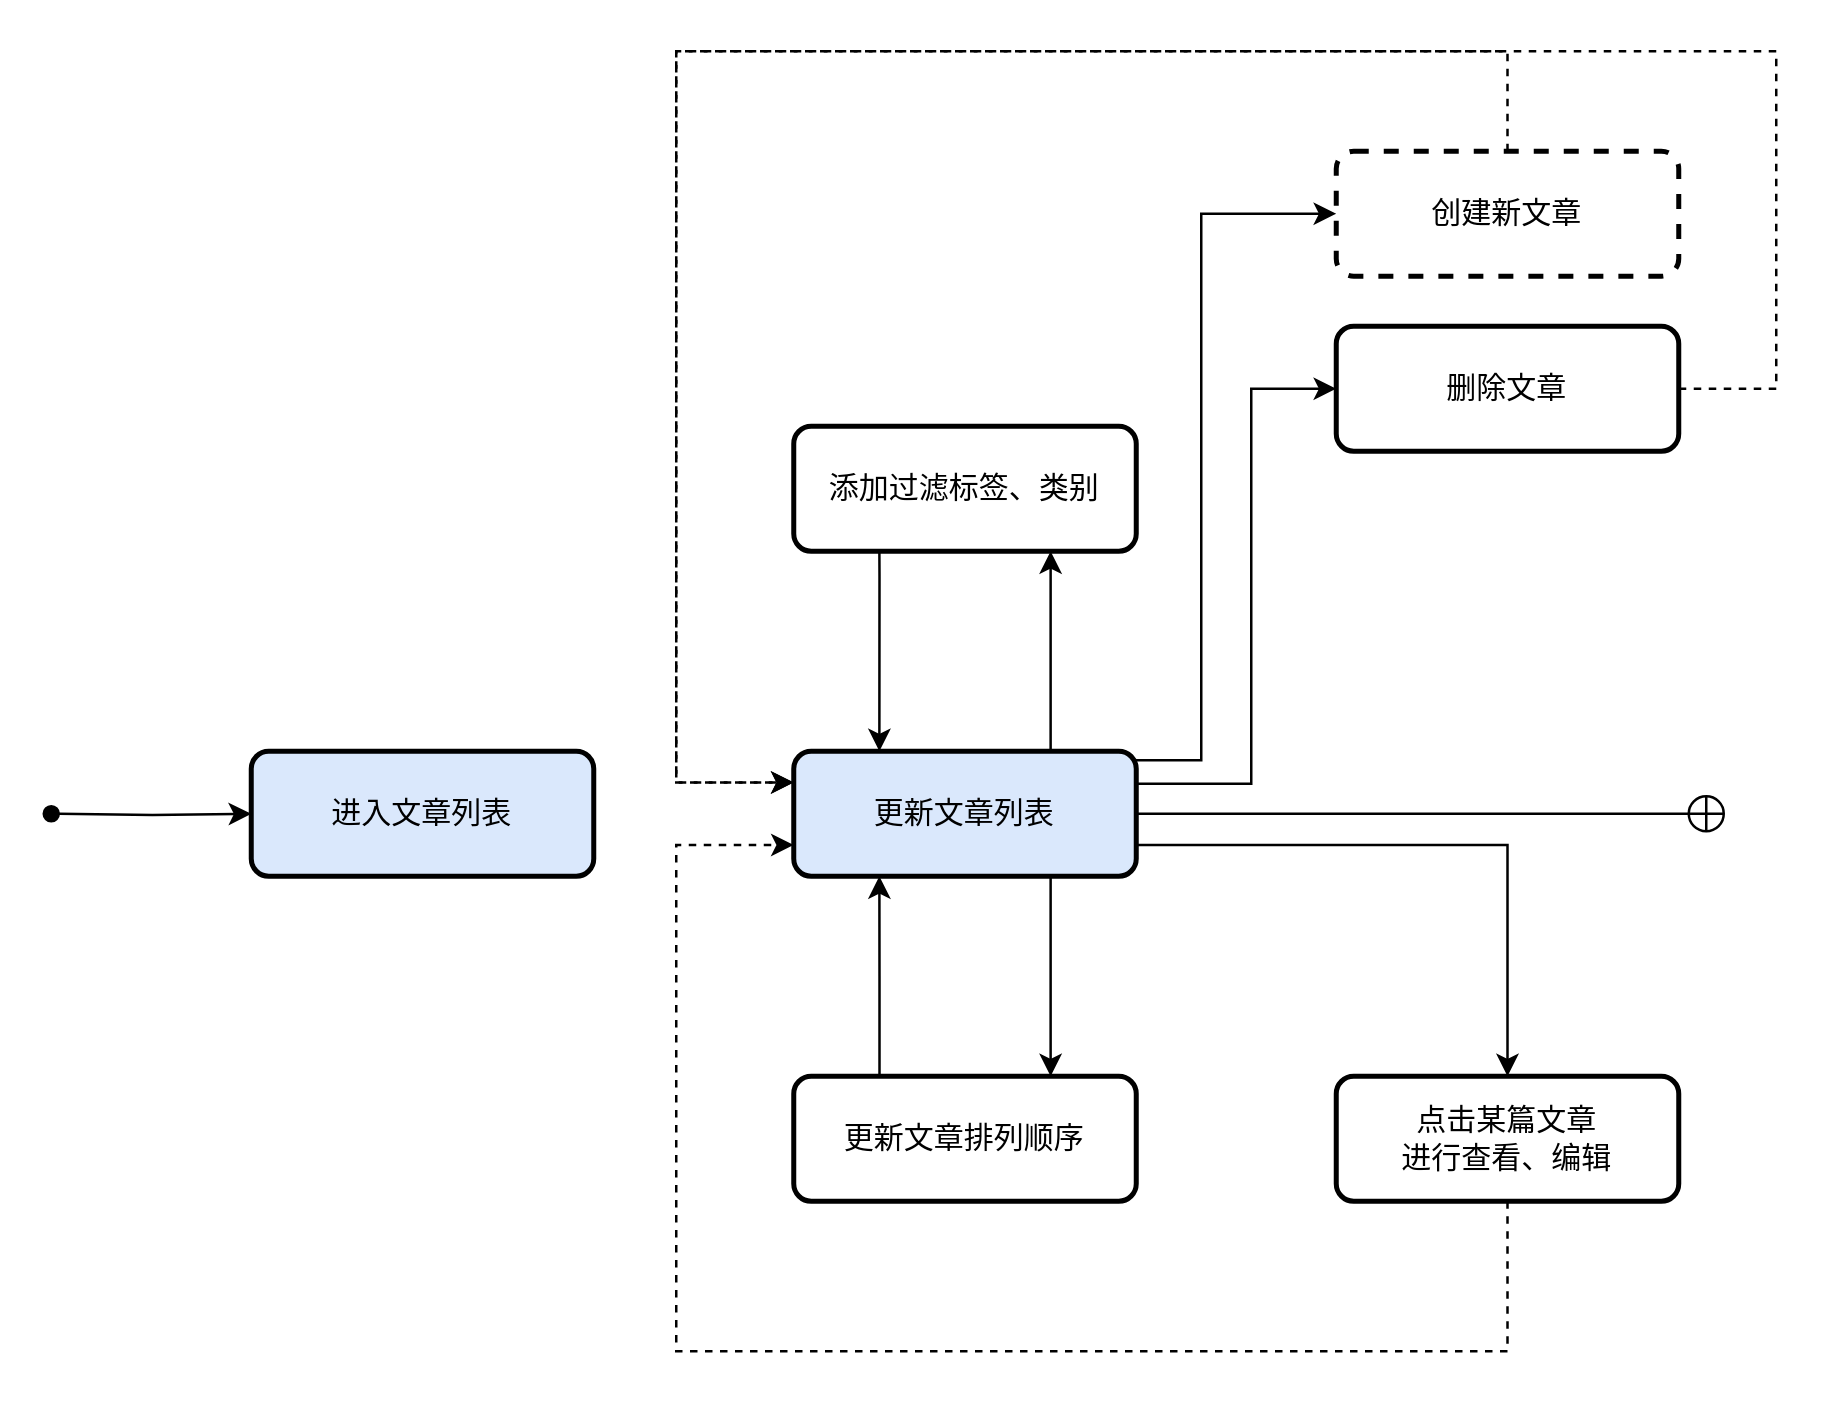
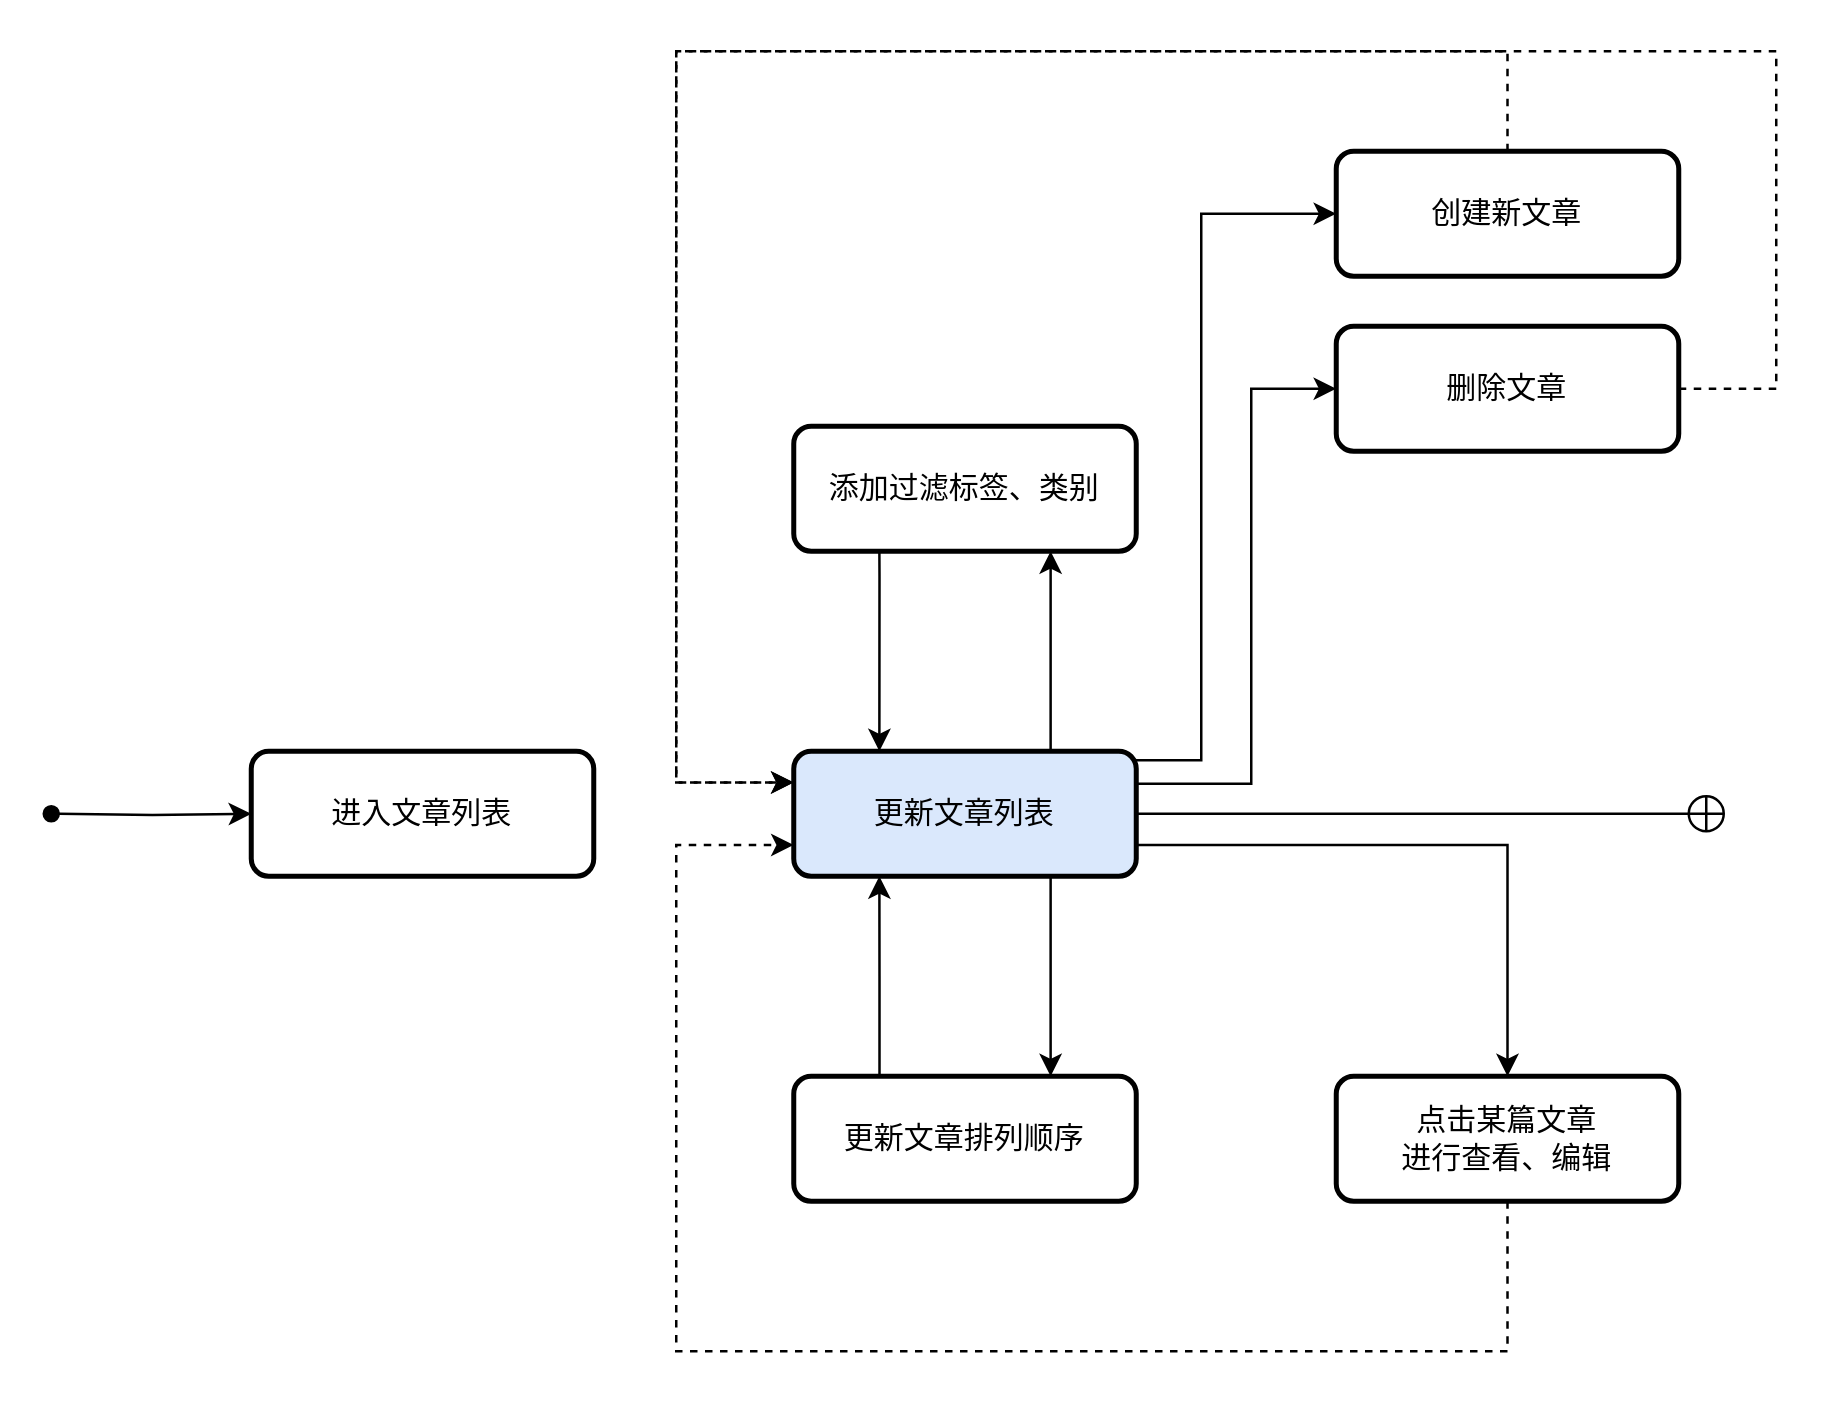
(1508, 214) -> (1508, 214)
(423, 814) -> (423, 814)
